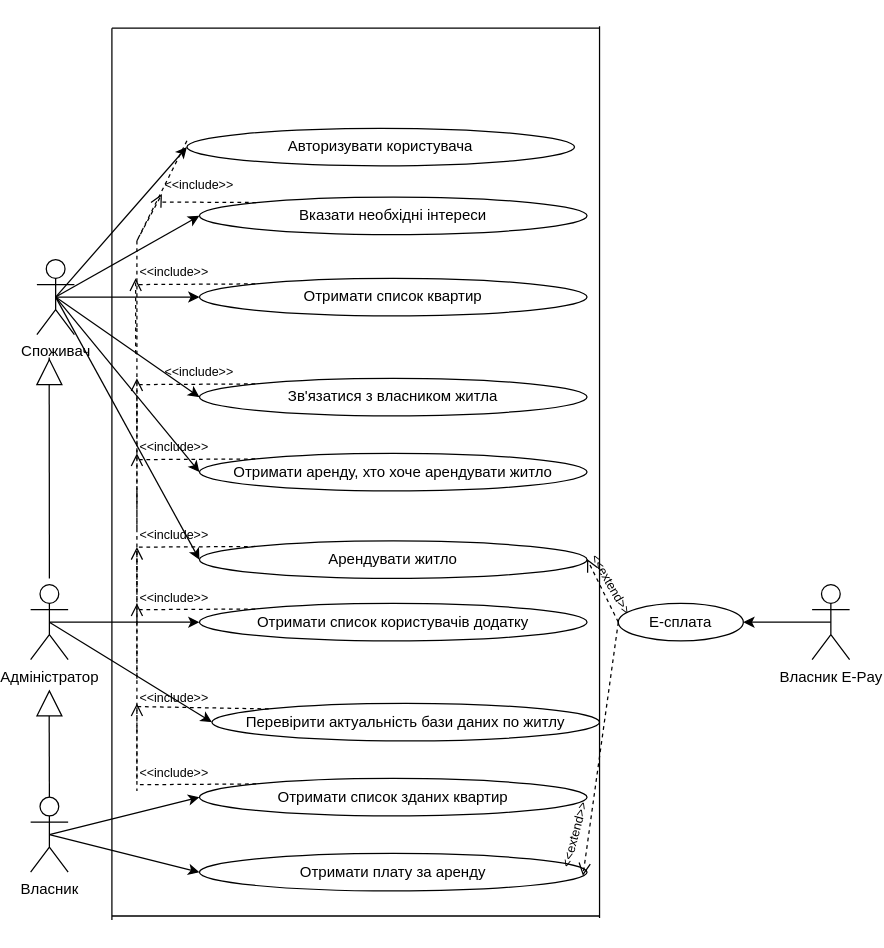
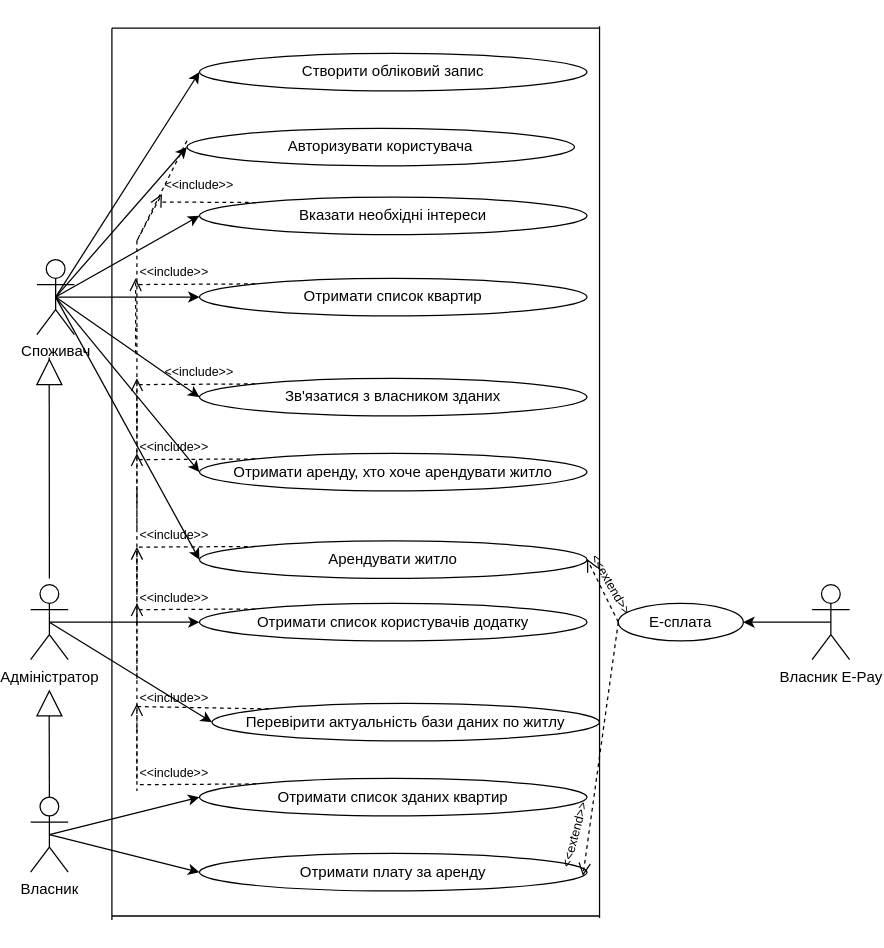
none -> (393, 72)
none -> (154, 143)
(393, 397) -> (393, 397)
